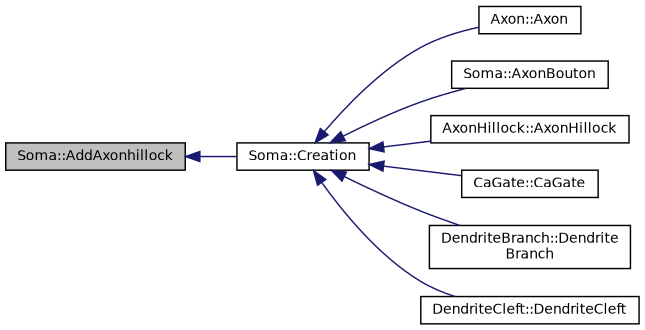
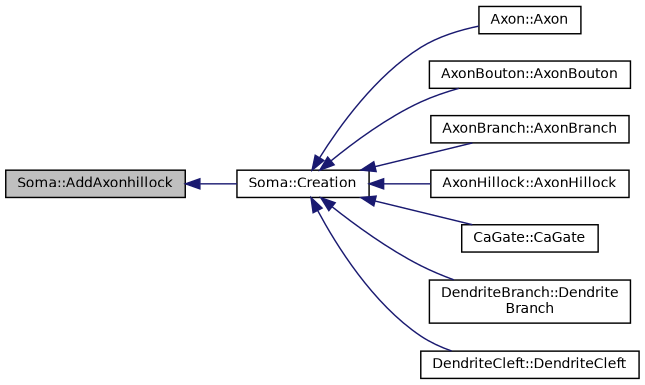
(530, 75) -> (530, 75)
none -> (530, 129)
